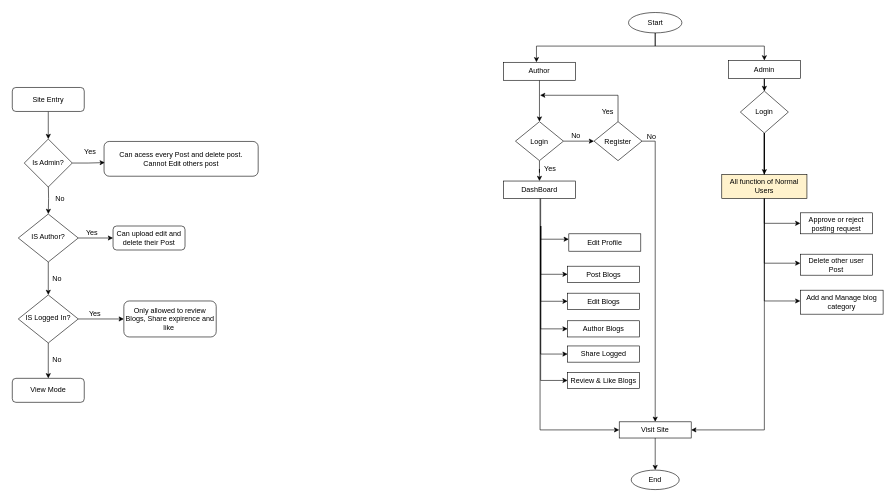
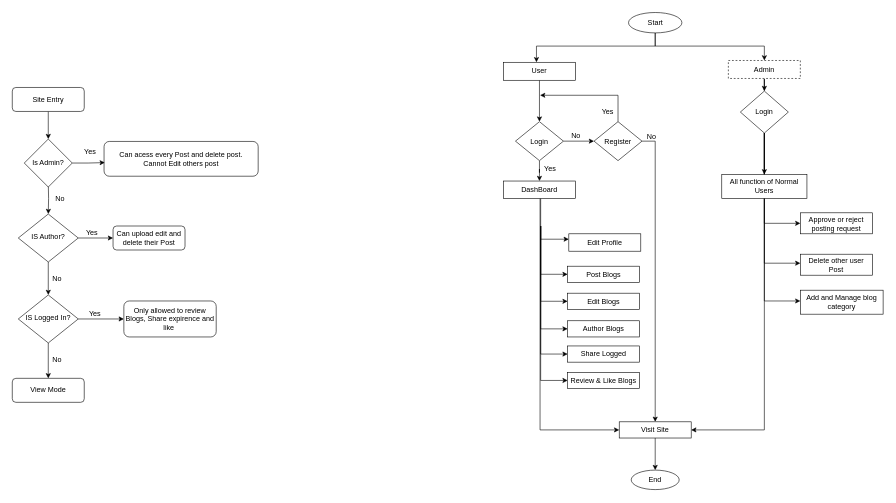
(765, 69) -> (765, 69)
(540, 71) -> (540, 71)
(765, 186) -> (765, 186)
